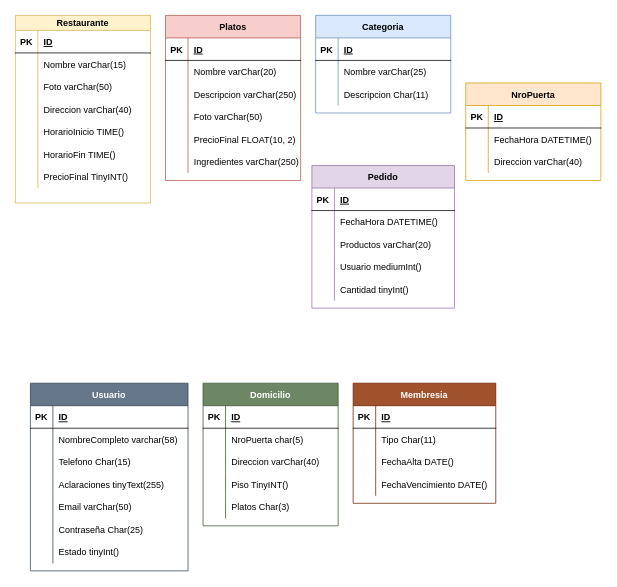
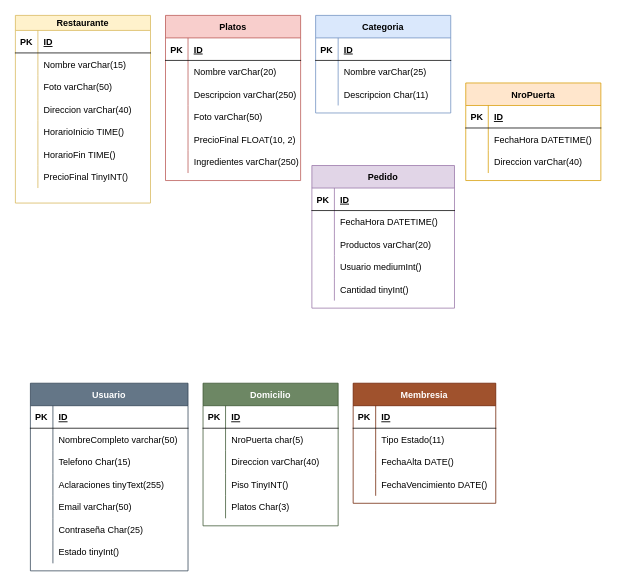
(122, 440) -> (122, 440)
(411, 440) -> (416, 440)
